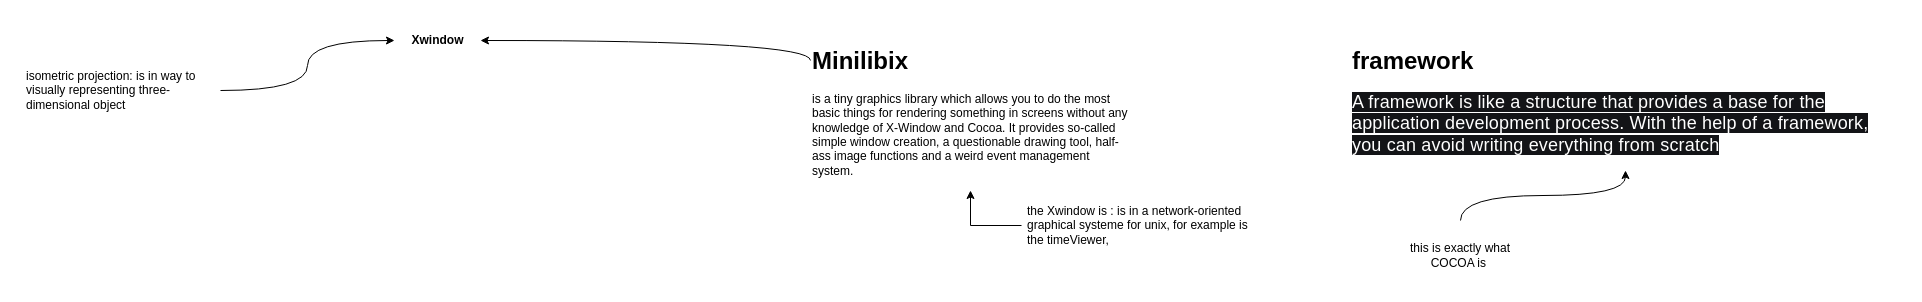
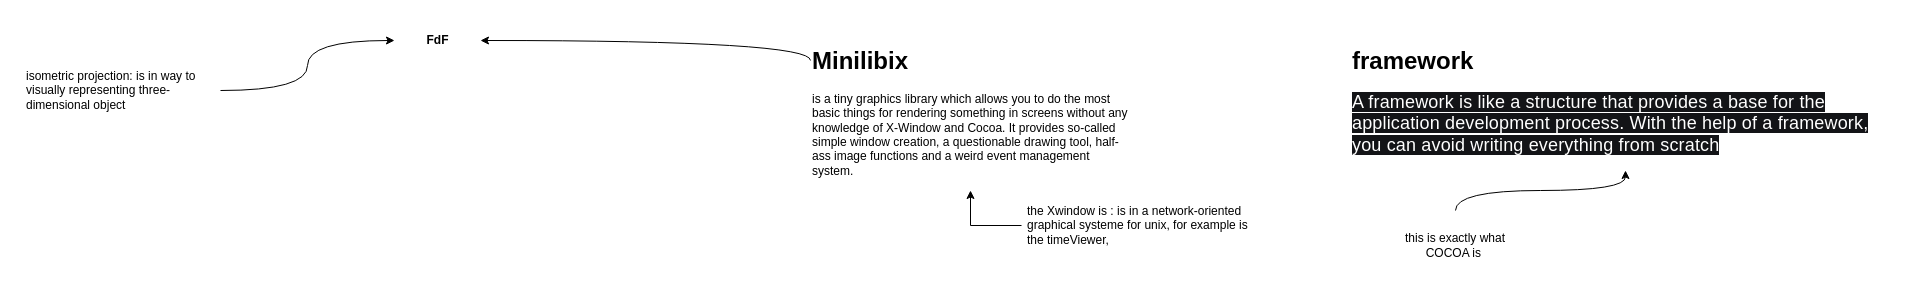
(438, 41) -> (438, 41)
(1461, 256) -> (1456, 246)
